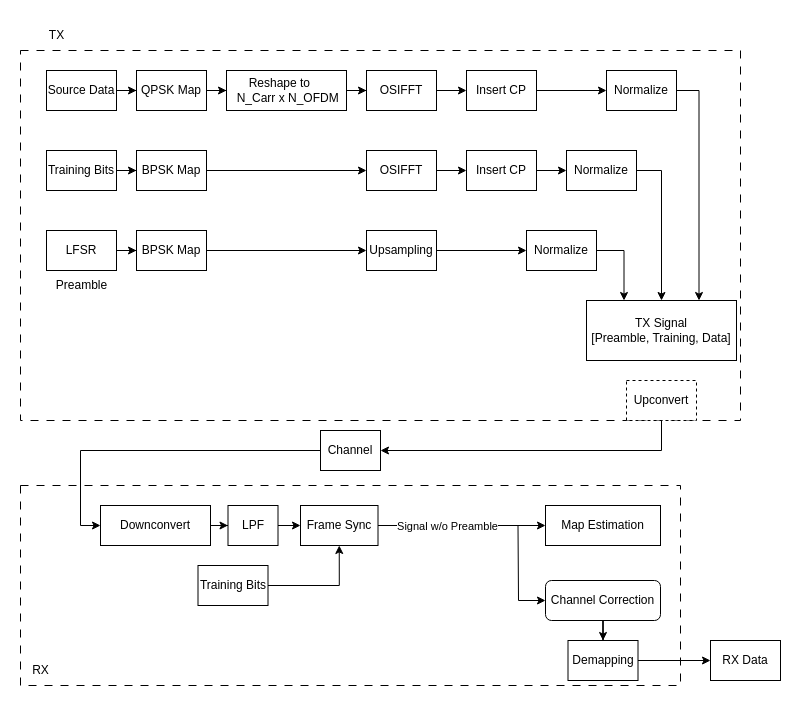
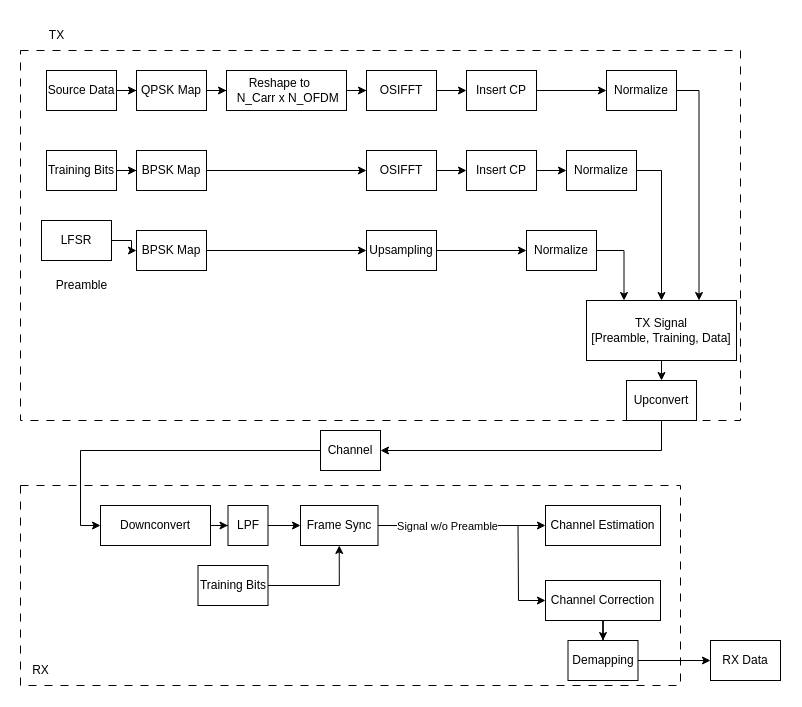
(82, 251) -> (77, 241)
none -> (662, 367)
(662, 401) -> (662, 401)
(253, 526) -> (248, 526)
(603, 526) -> (603, 526)
(603, 601) -> (603, 601)
